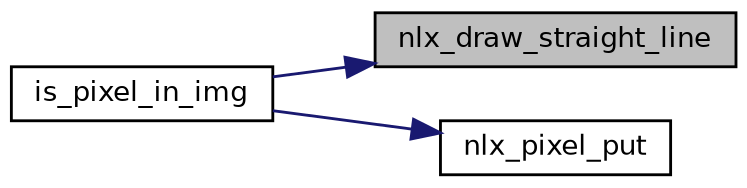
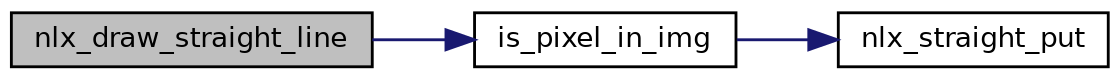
(310, 72) -> (409, 40)
(556, 148) -> (973, 40)
